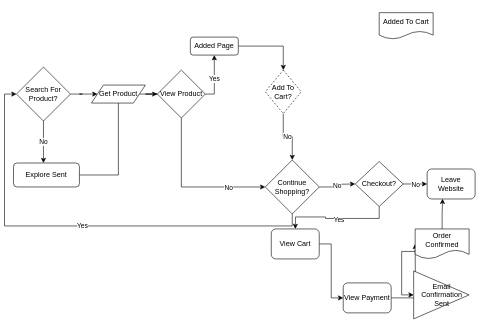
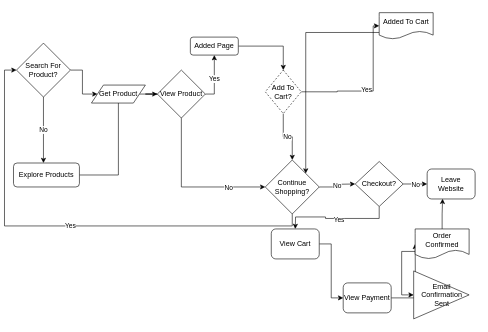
none -> (341, 32)
none -> (367, 91)
(44, 94) -> (44, 70)
(47, 175) -> (47, 175)
